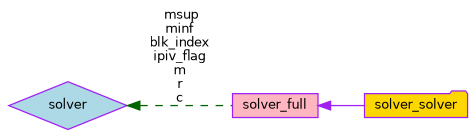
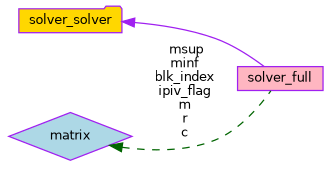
(68, 106) -> (70, 136)
(347, 106) -> (203, 35)
